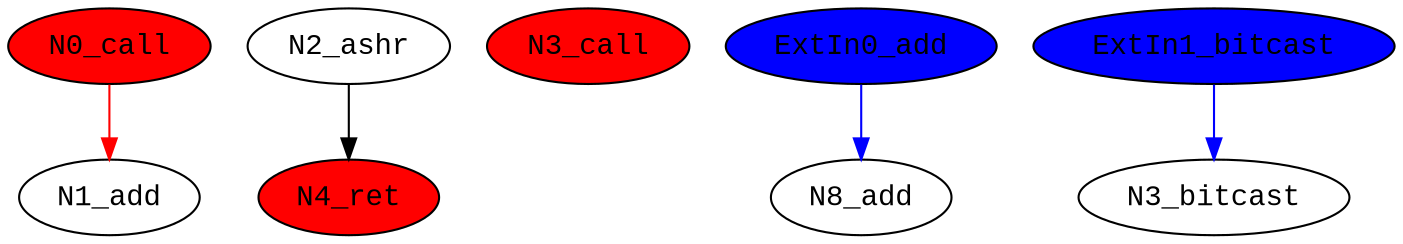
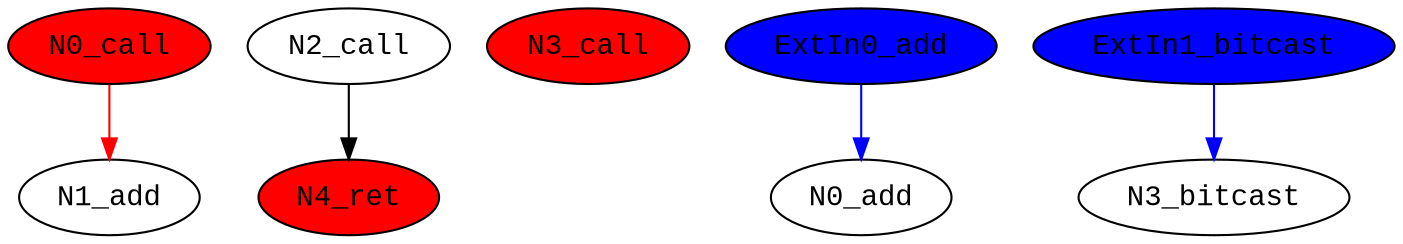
(349, 46) -> (349, 46)
(861, 197) -> (861, 197)
